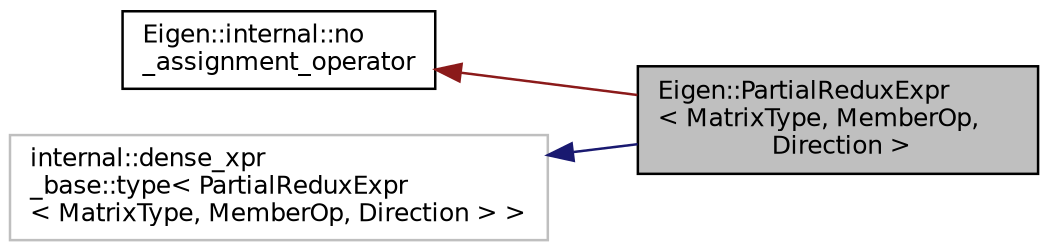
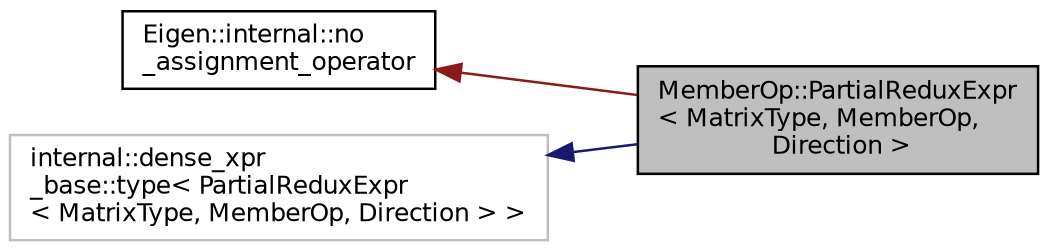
(838, 120) -> (838, 120)
